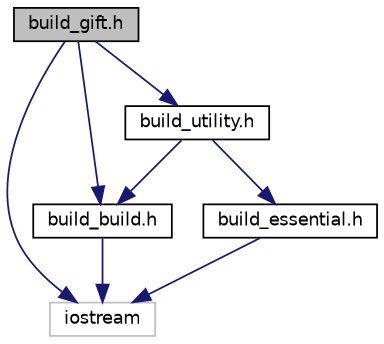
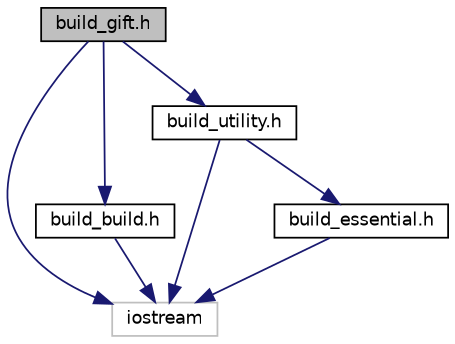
(156, 166) -> (197, 213)
